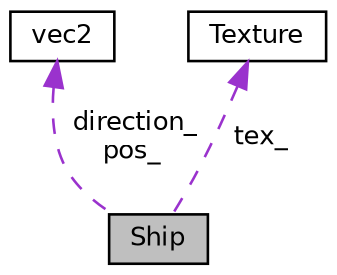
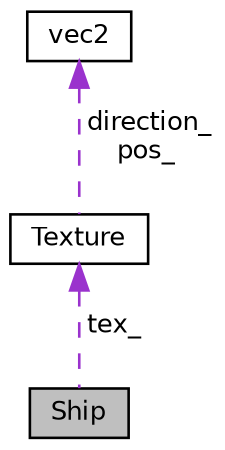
(62, 161) -> (79, 151)
